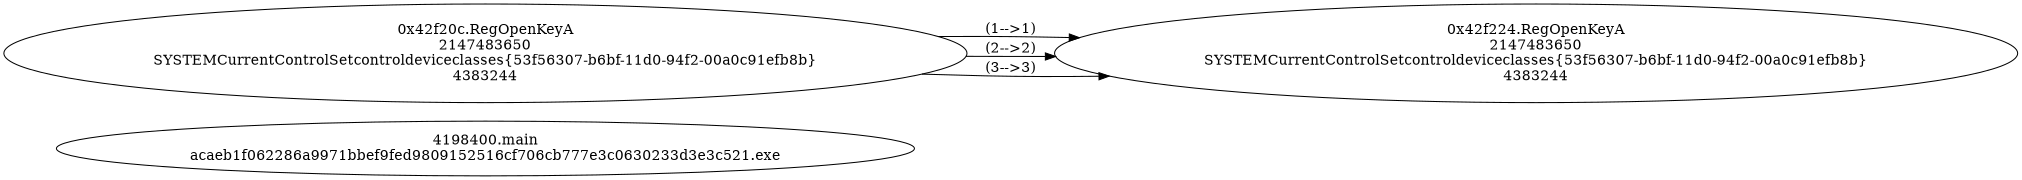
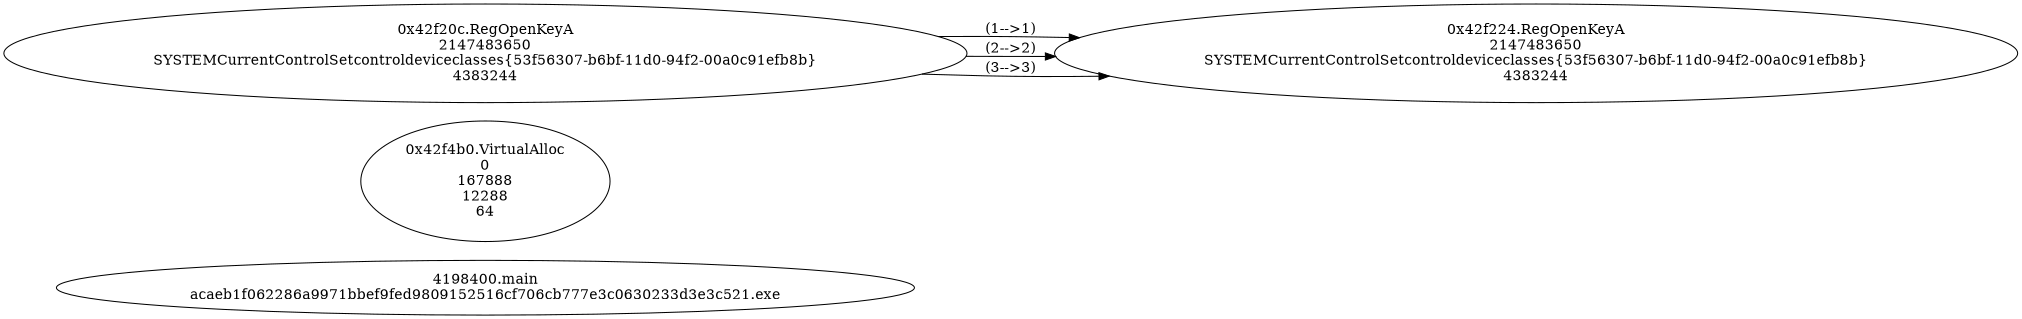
none -> (485, 181)
